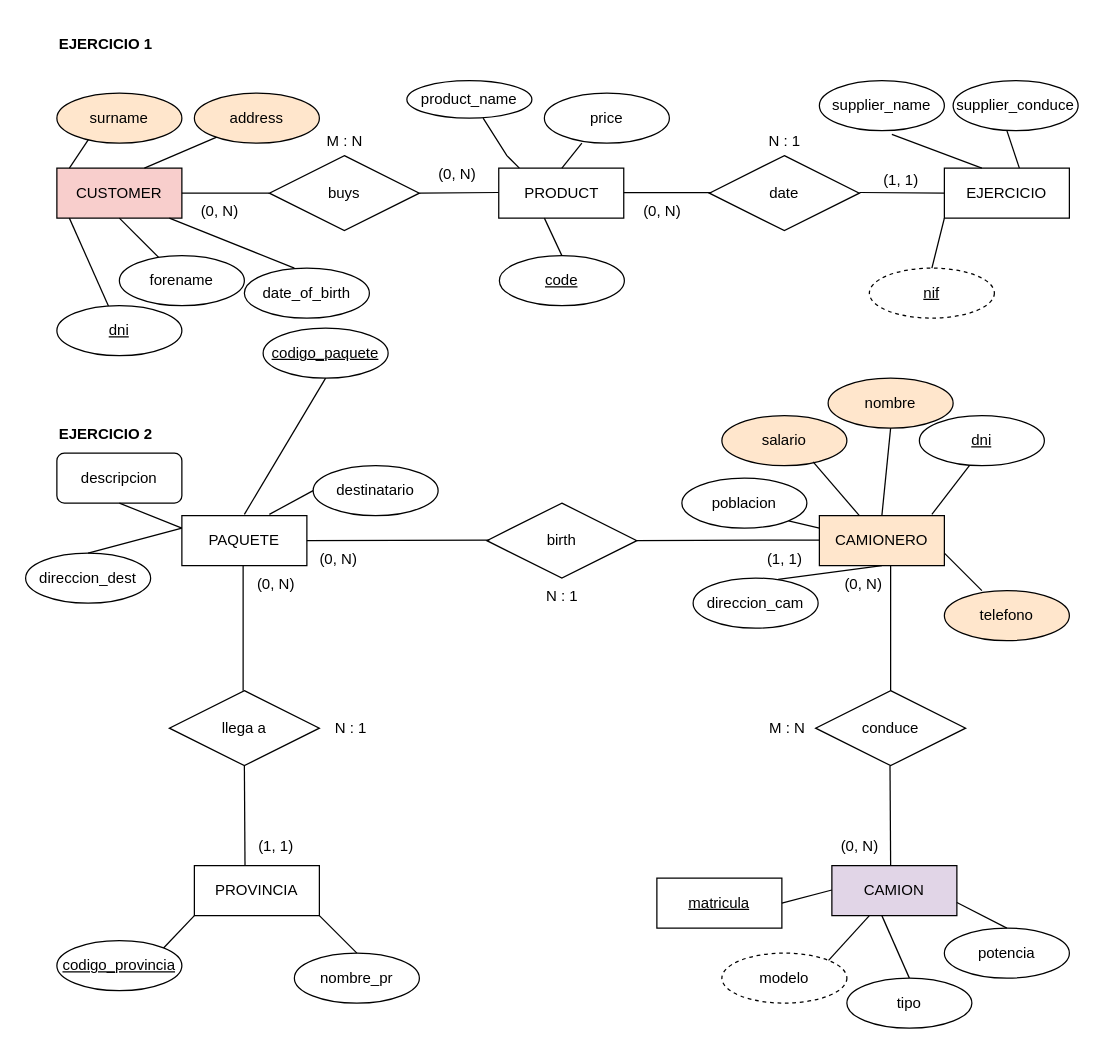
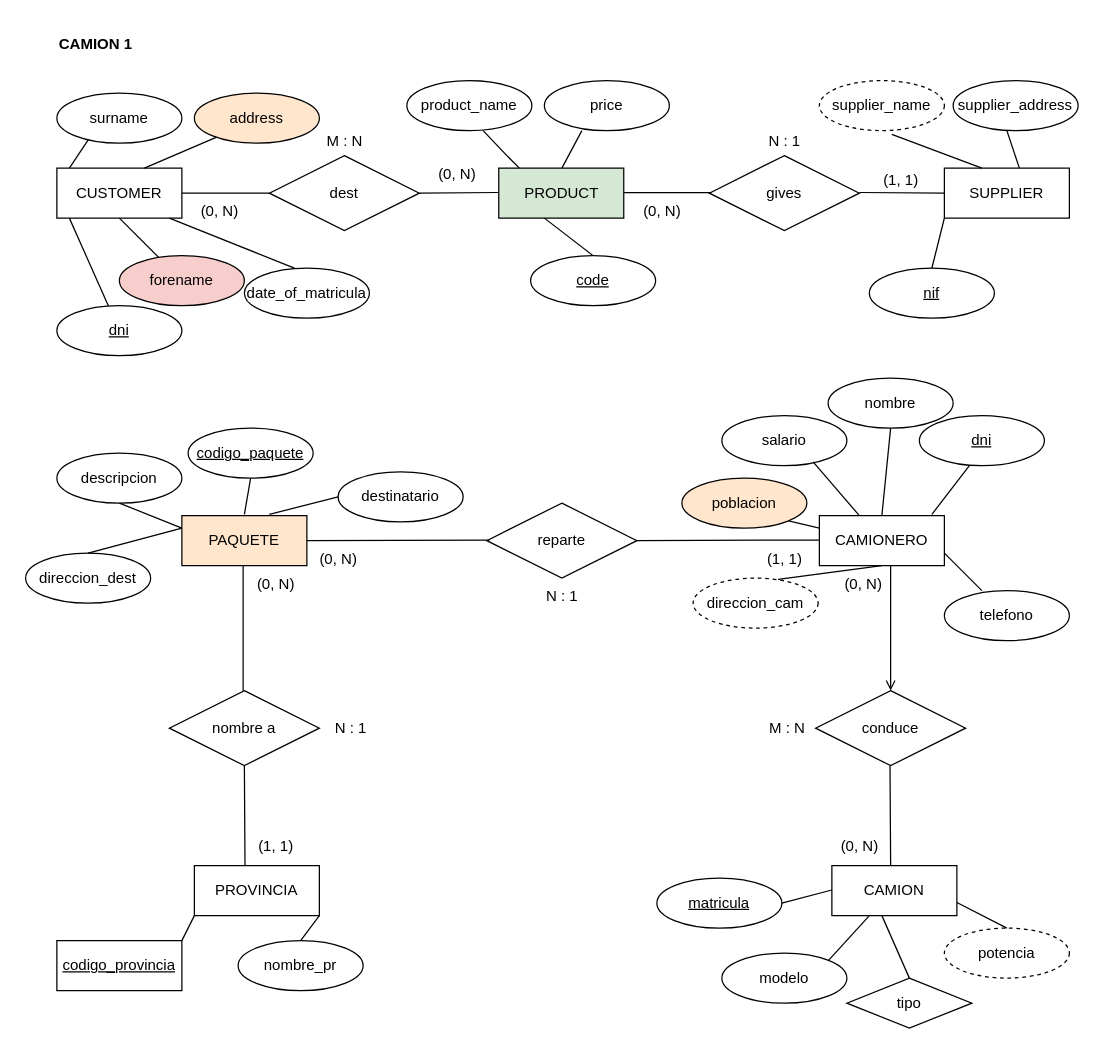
(104, 44) -> (91, 44)
(469, 99) -> (469, 106)
(882, 106) -> (882, 106)
(1016, 106) -> (1016, 106)
(119, 118) -> (119, 118)
(607, 118) -> (607, 106)
(119, 193) -> (119, 193)
(344, 193) -> (344, 193)
(561, 193) -> (561, 193)
(784, 193) -> (784, 193)
(1007, 193) -> (1007, 193)
(182, 281) -> (182, 281)
(562, 281) -> (593, 281)
(307, 293) -> (307, 293)
(932, 293) -> (932, 293)
(326, 353) -> (251, 453)
(891, 403) -> (891, 403)
(119, 434) -> none
(784, 441) -> (784, 441)
(119, 478) -> (119, 478)
(376, 491) -> (401, 497)
(744, 503) -> (744, 503)
(244, 541) -> (244, 541)
(562, 541) -> (562, 541)
(882, 541) -> (882, 541)
(756, 603) -> (756, 603)
(1007, 616) -> (1007, 616)
(891, 684) -> (891, 684)
(244, 728) -> (244, 728)
(894, 891) -> (894, 891)
(719, 903) -> (719, 903)
(1007, 953) -> (1007, 953)
(119, 966) -> (119, 966)
(357, 978) -> (301, 966)
(784, 978) -> (784, 978)
(909, 1003) -> (909, 1003)
